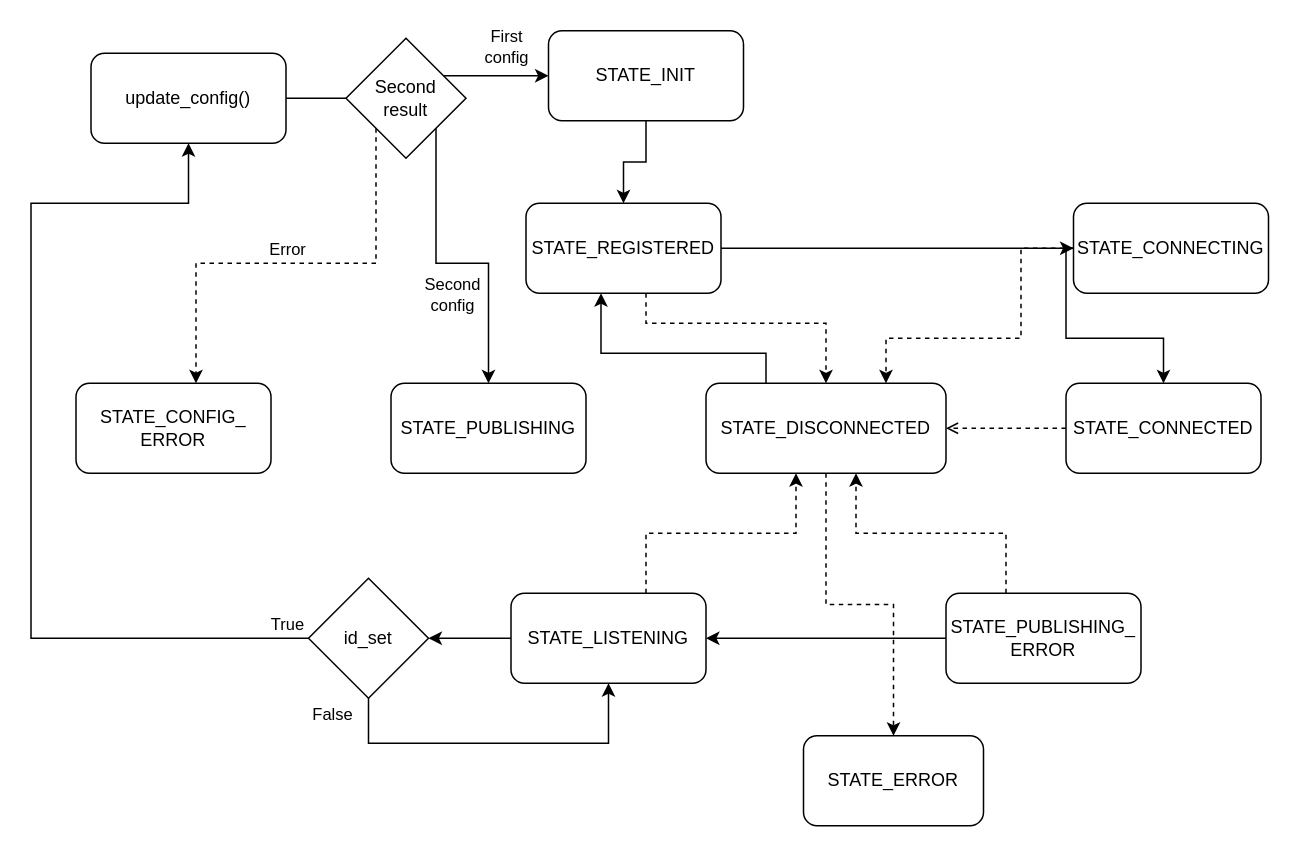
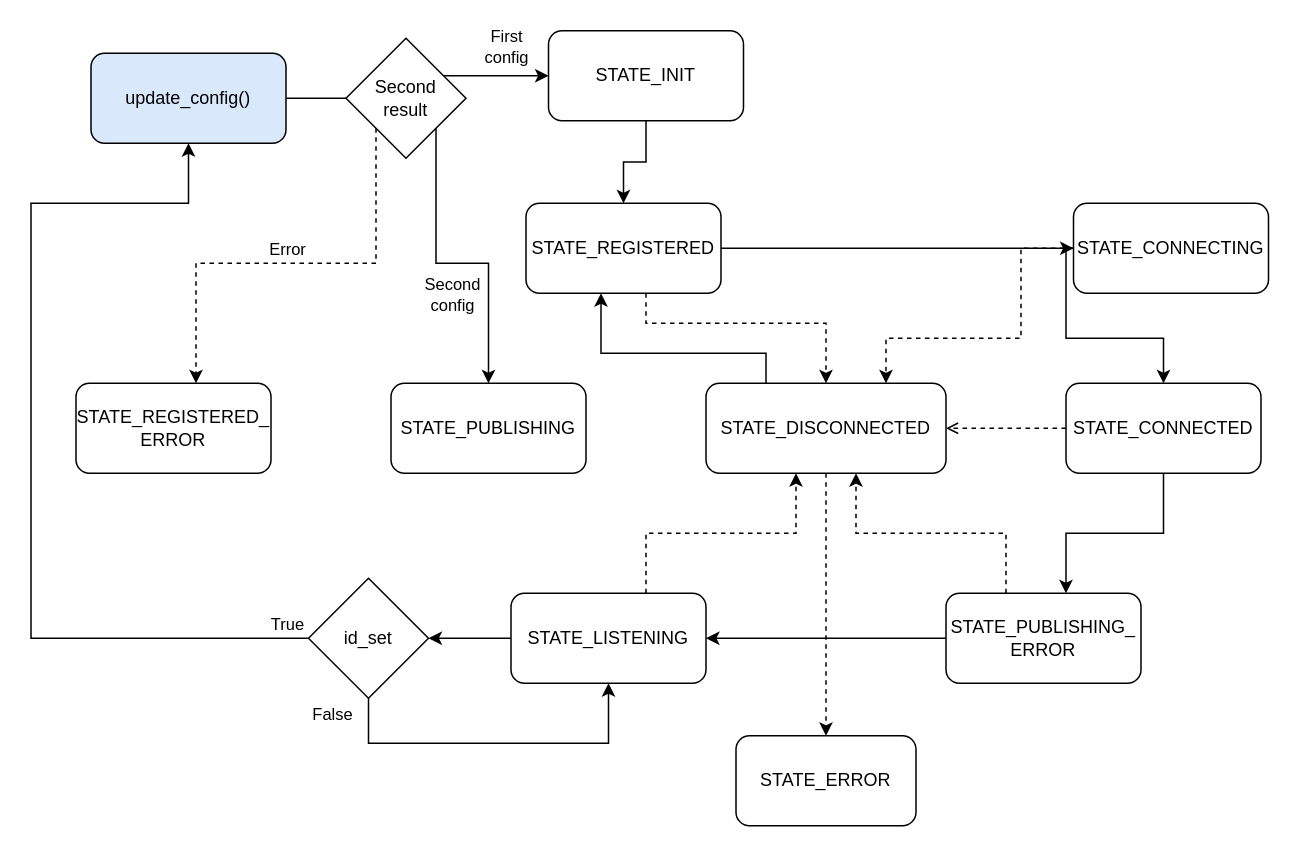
(188, 98) -> (188, 98)
(173, 428) -> (173, 428)
none -> (1120, 533)
(893, 781) -> (826, 781)
